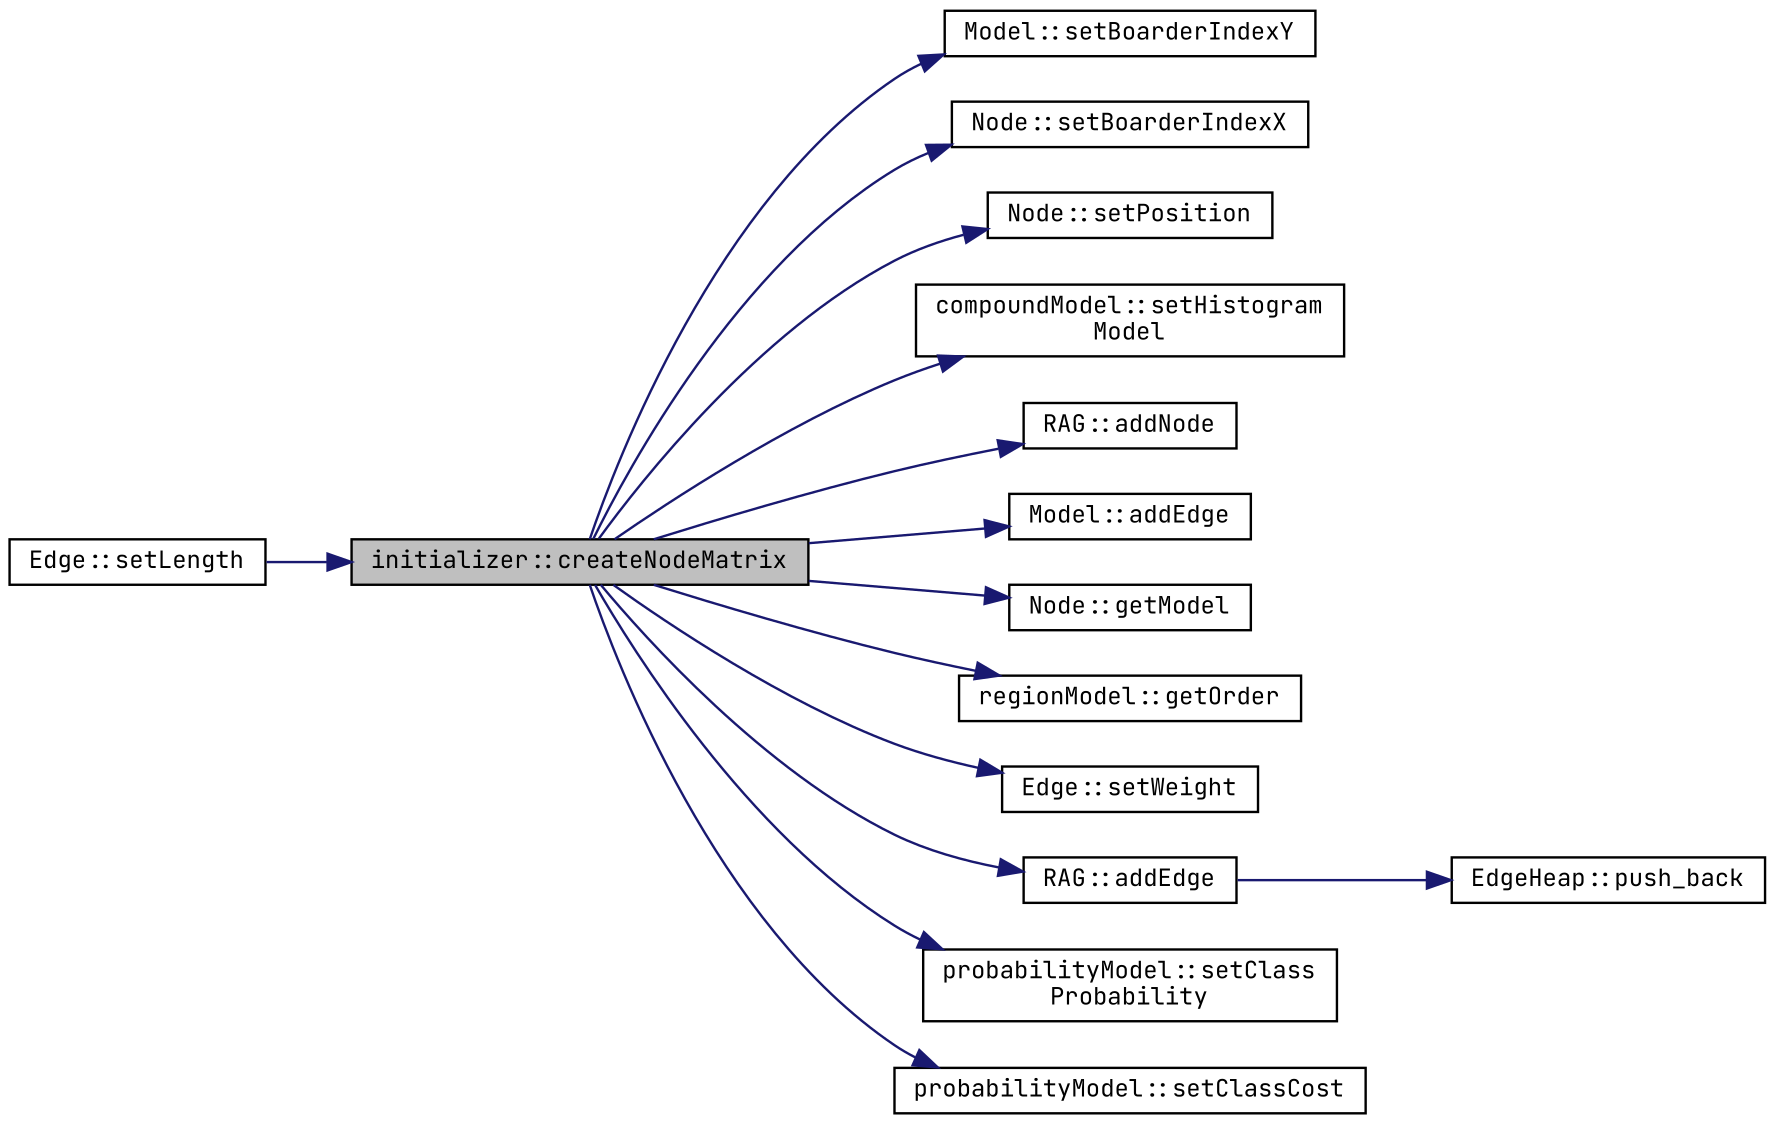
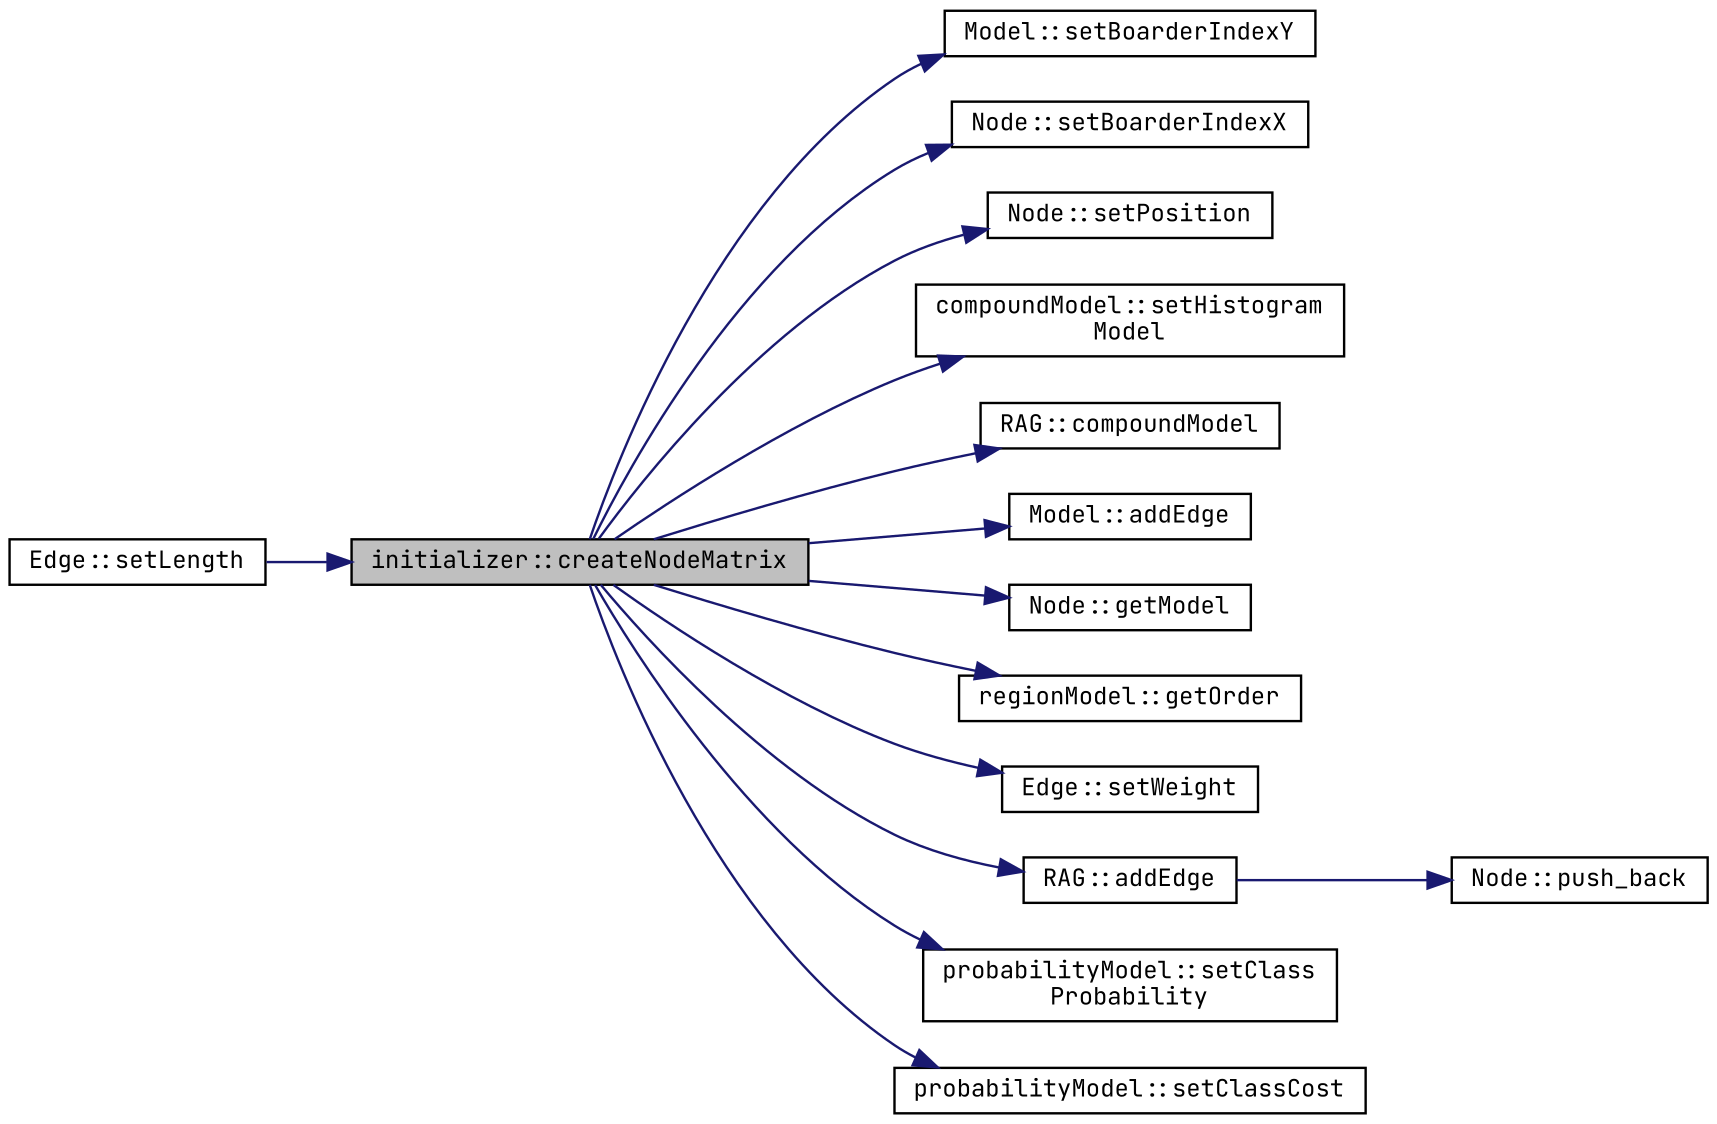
(1130, 426) -> (1130, 426)
(1608, 880) -> (1580, 880)
